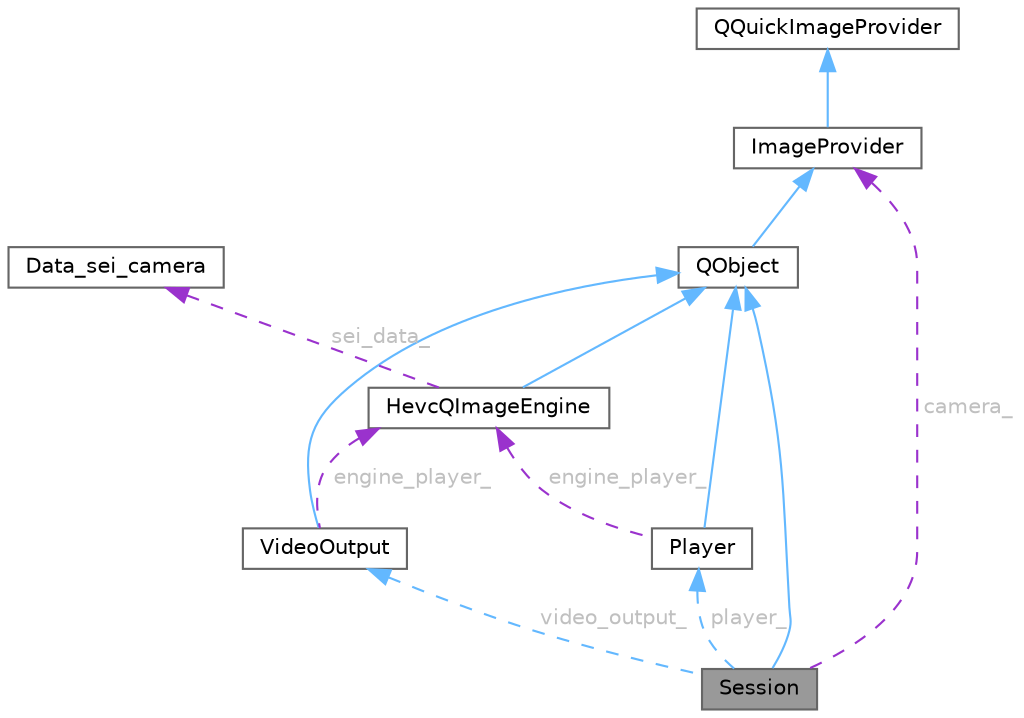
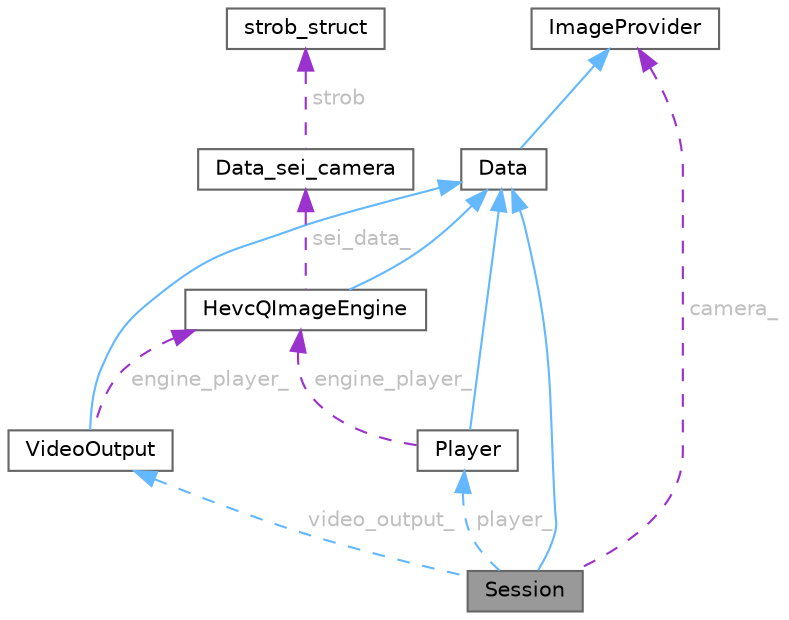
none -> (306, 29)
(828, 29) -> none
(738, 267) -> (504, 169)
